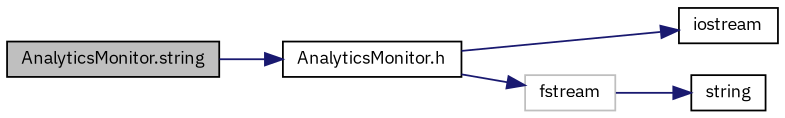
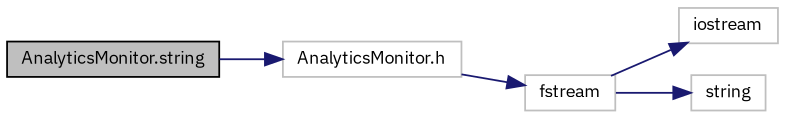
(728, 26) -> (728, 26)
(561, 41) -> (641, 63)
(372, 59) -> (372, 59)
(728, 93) -> (728, 93)
